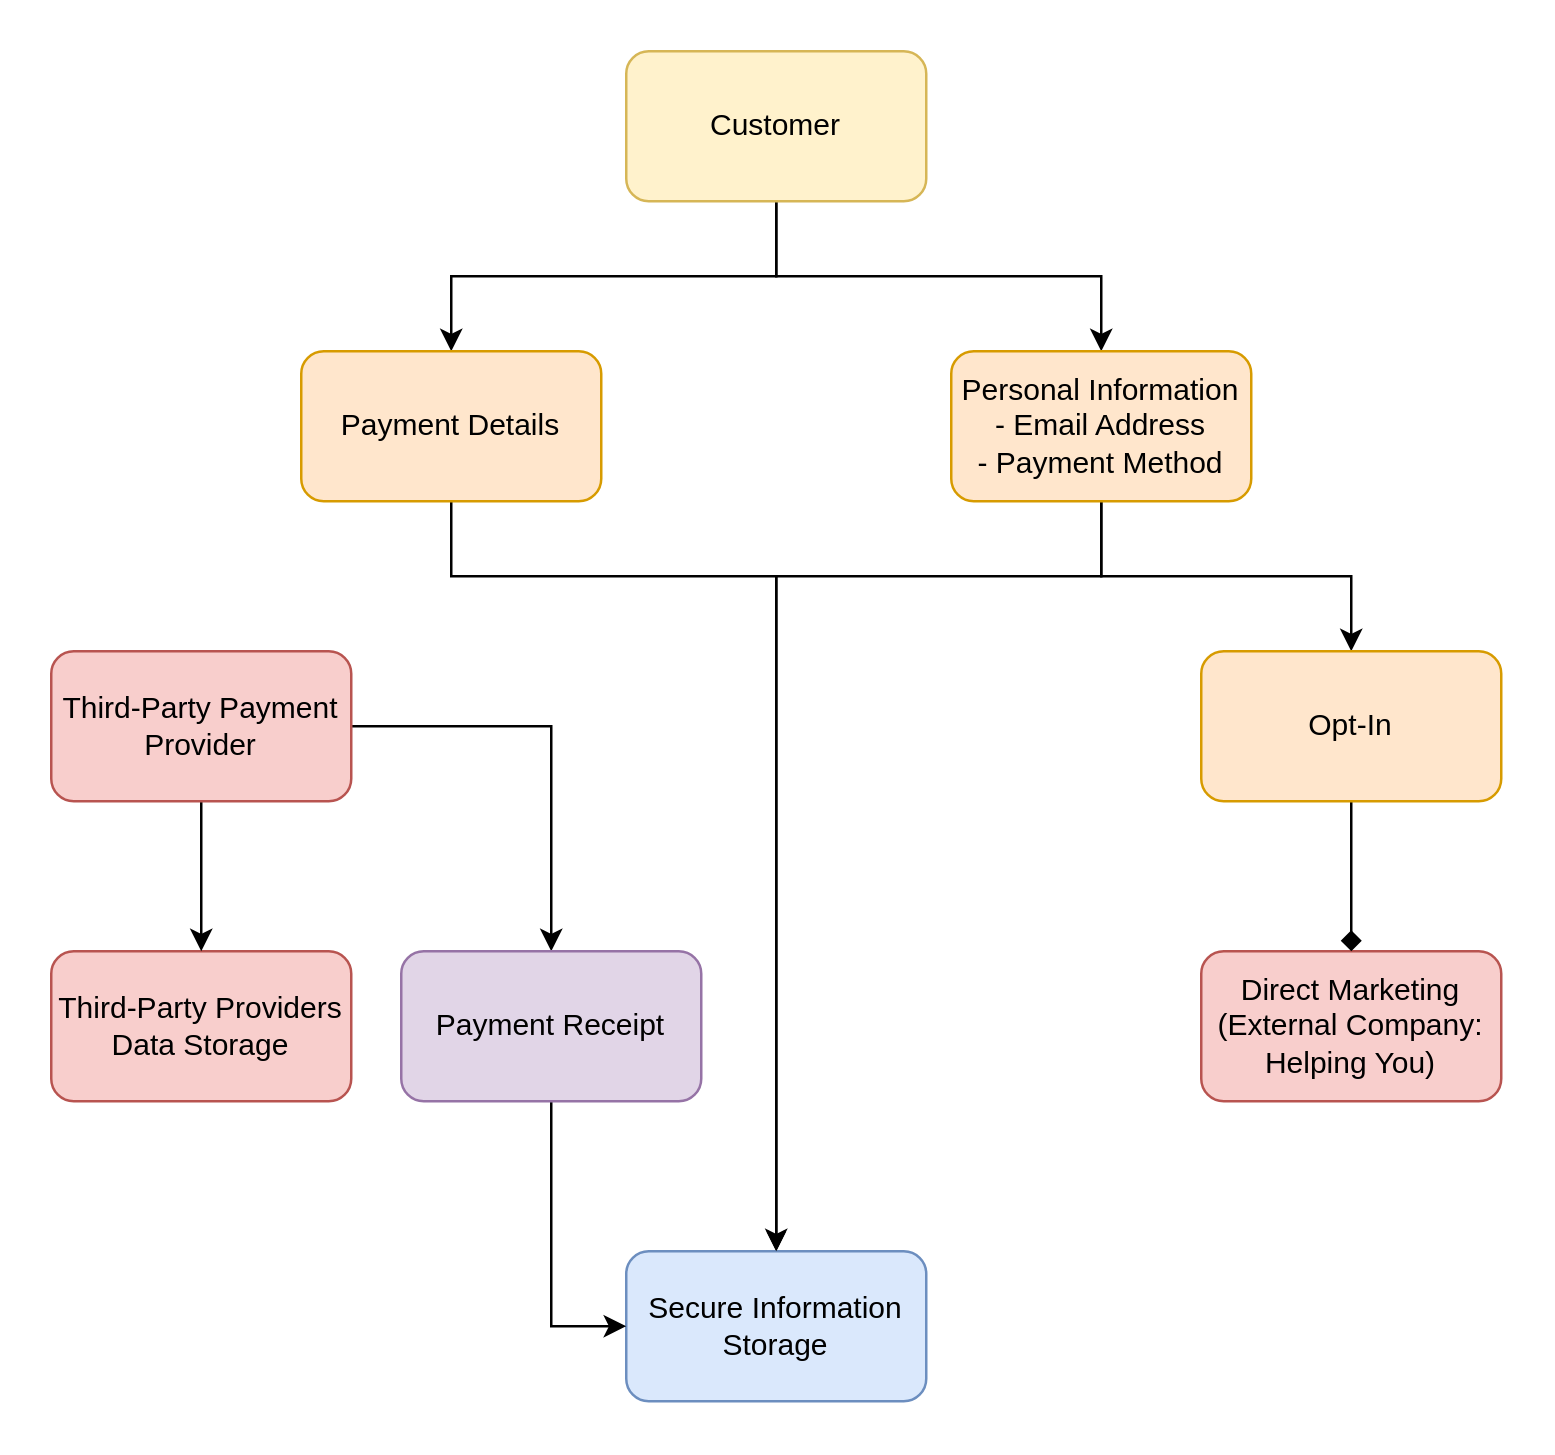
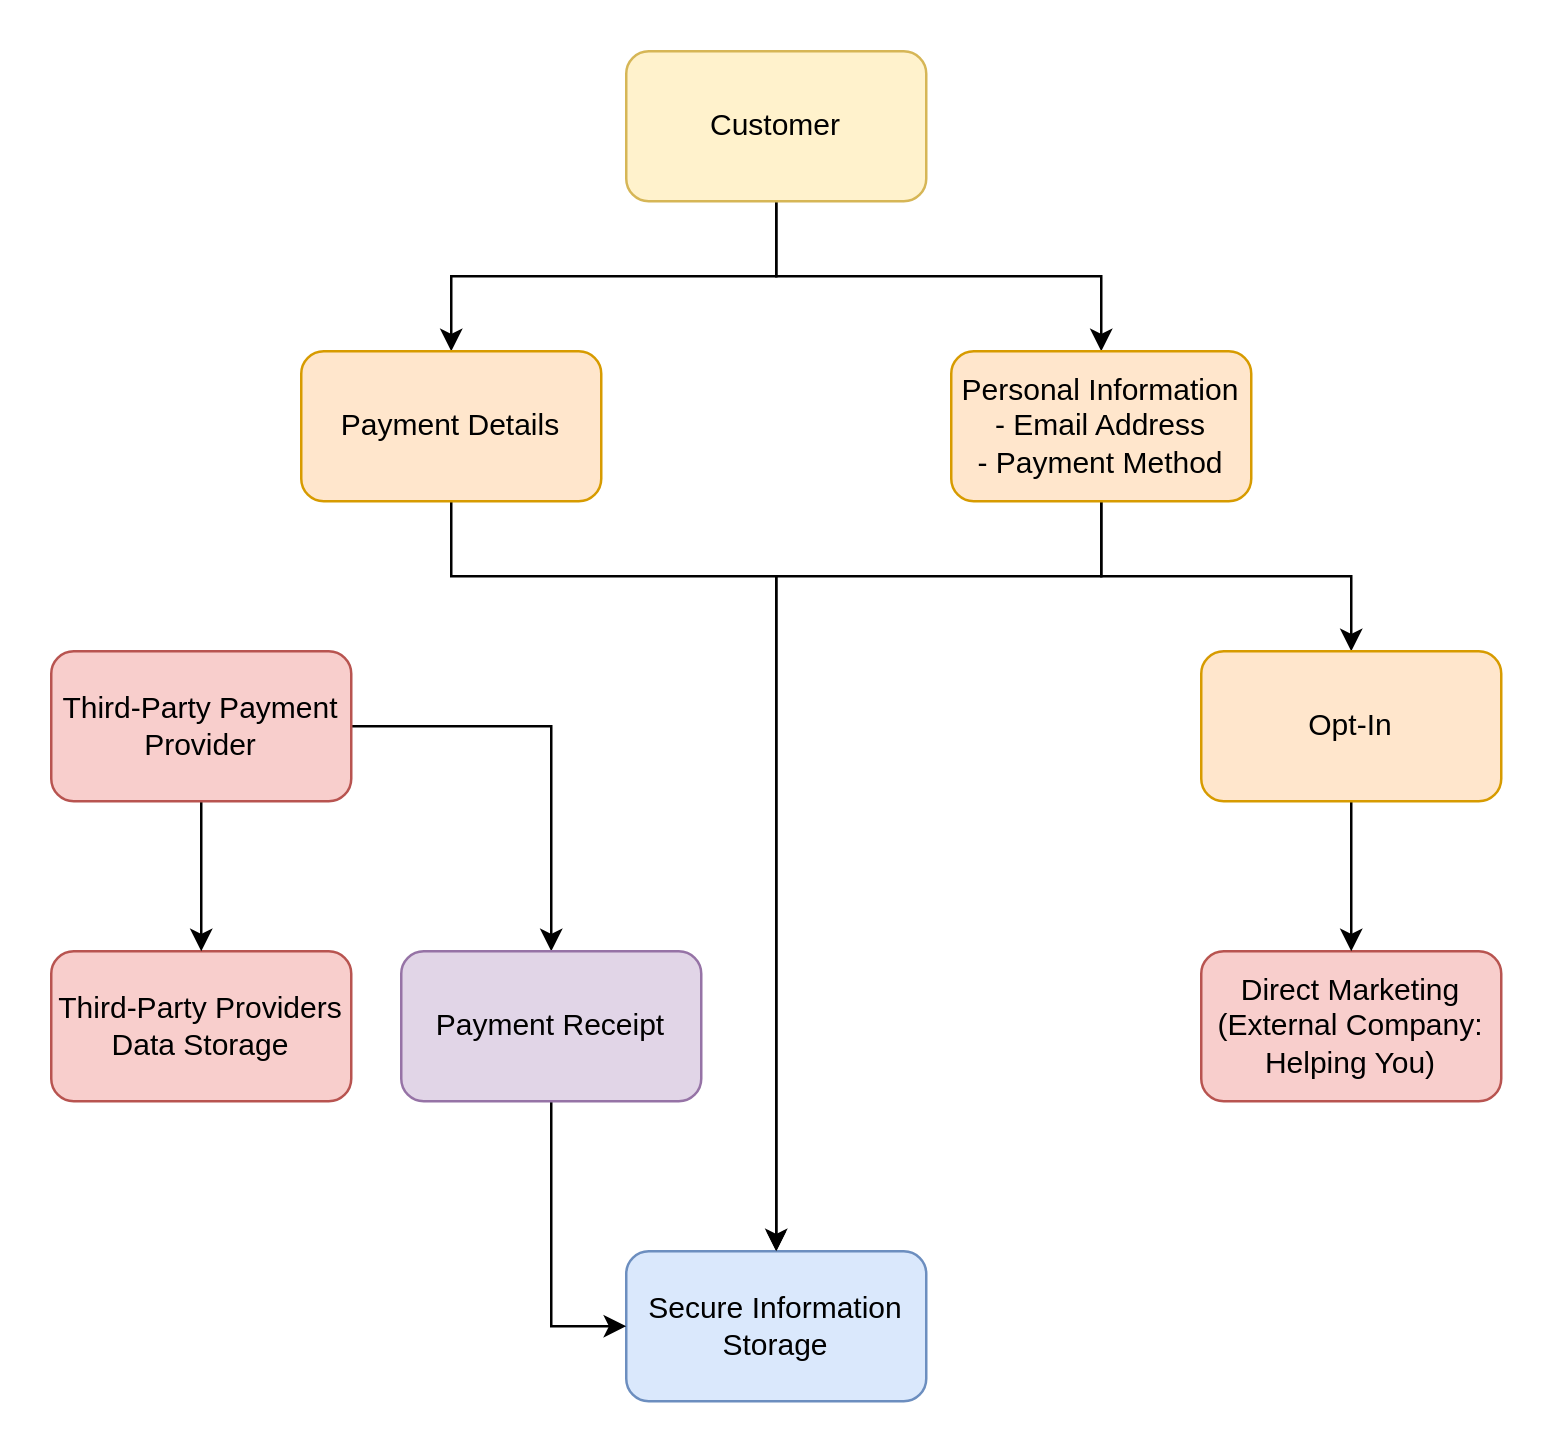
(1351, 931) -> (1351, 932)
